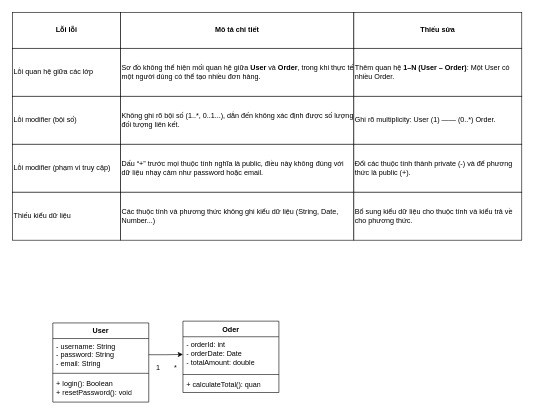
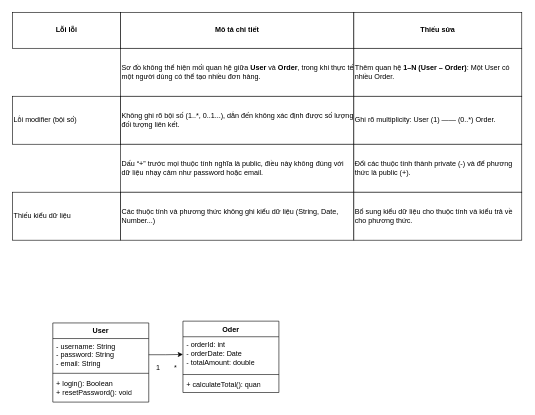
(66, 72) -> none
(66, 168) -> none
